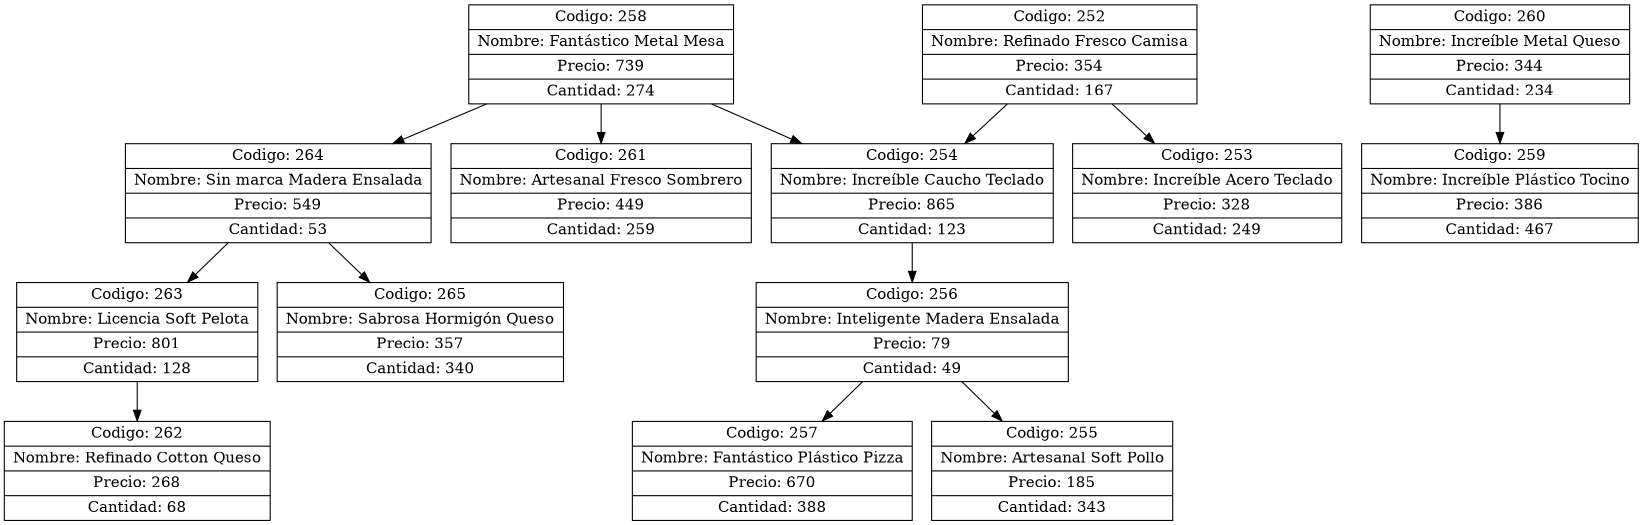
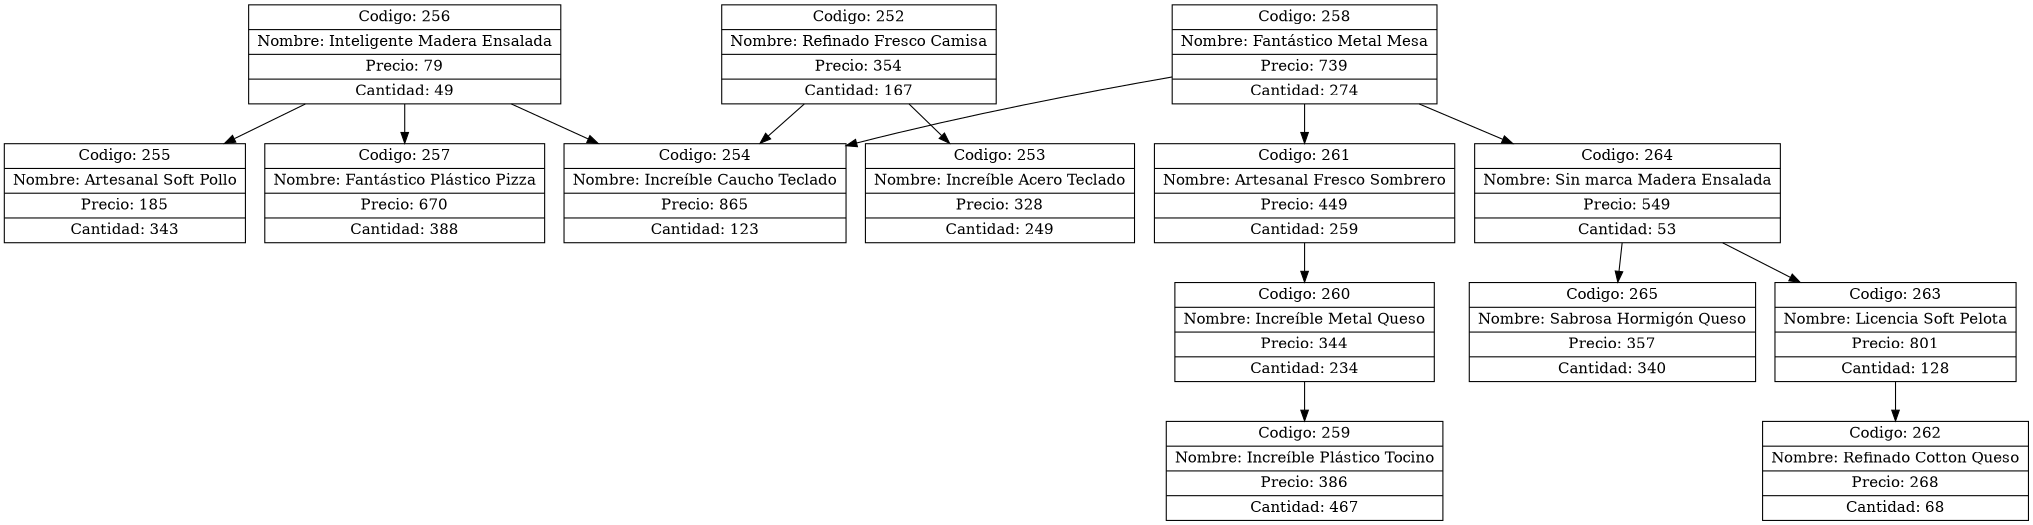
(912, 257) -> (550, 121)
none -> (1305, 257)
